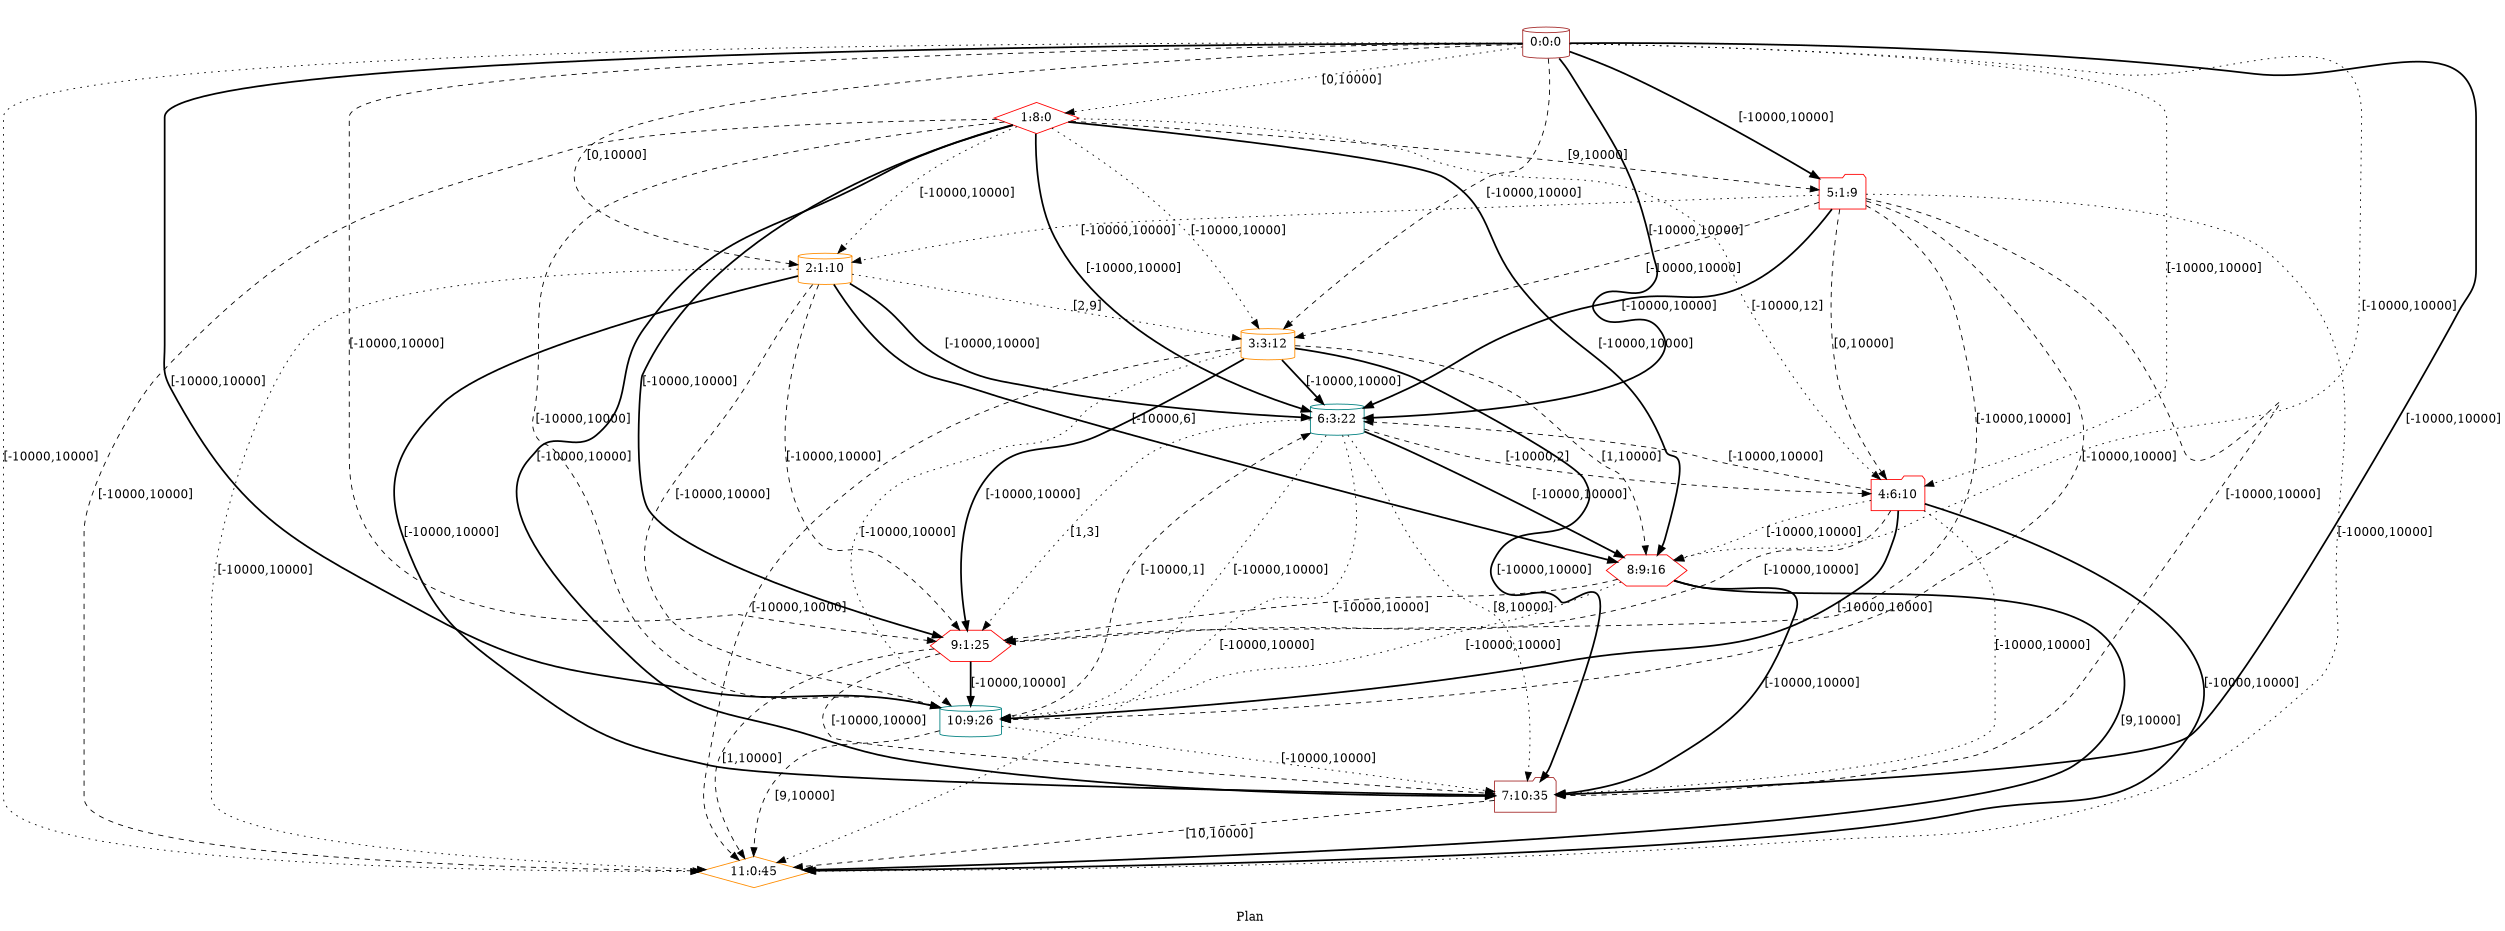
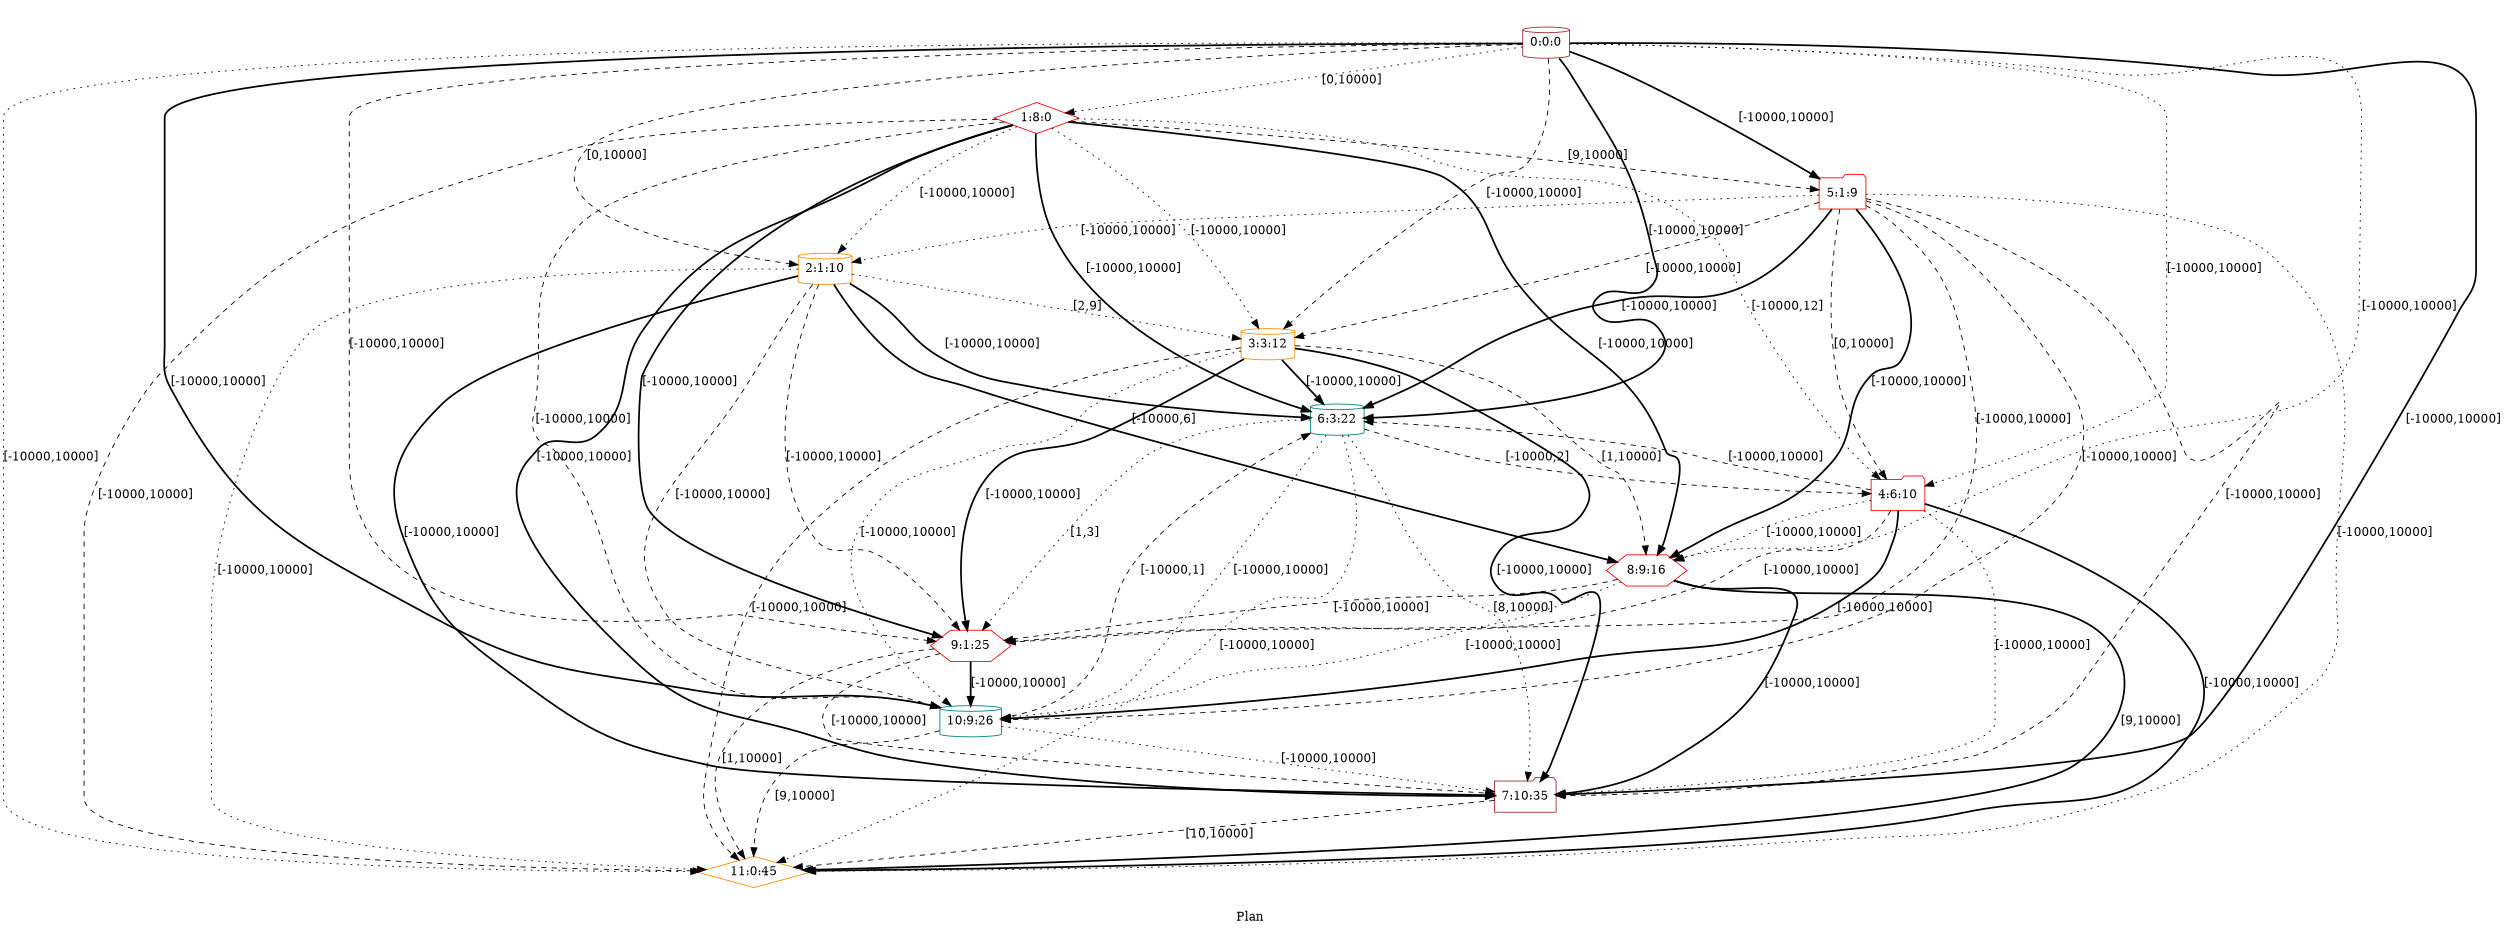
(1491, 490) -> (1853, 408)
